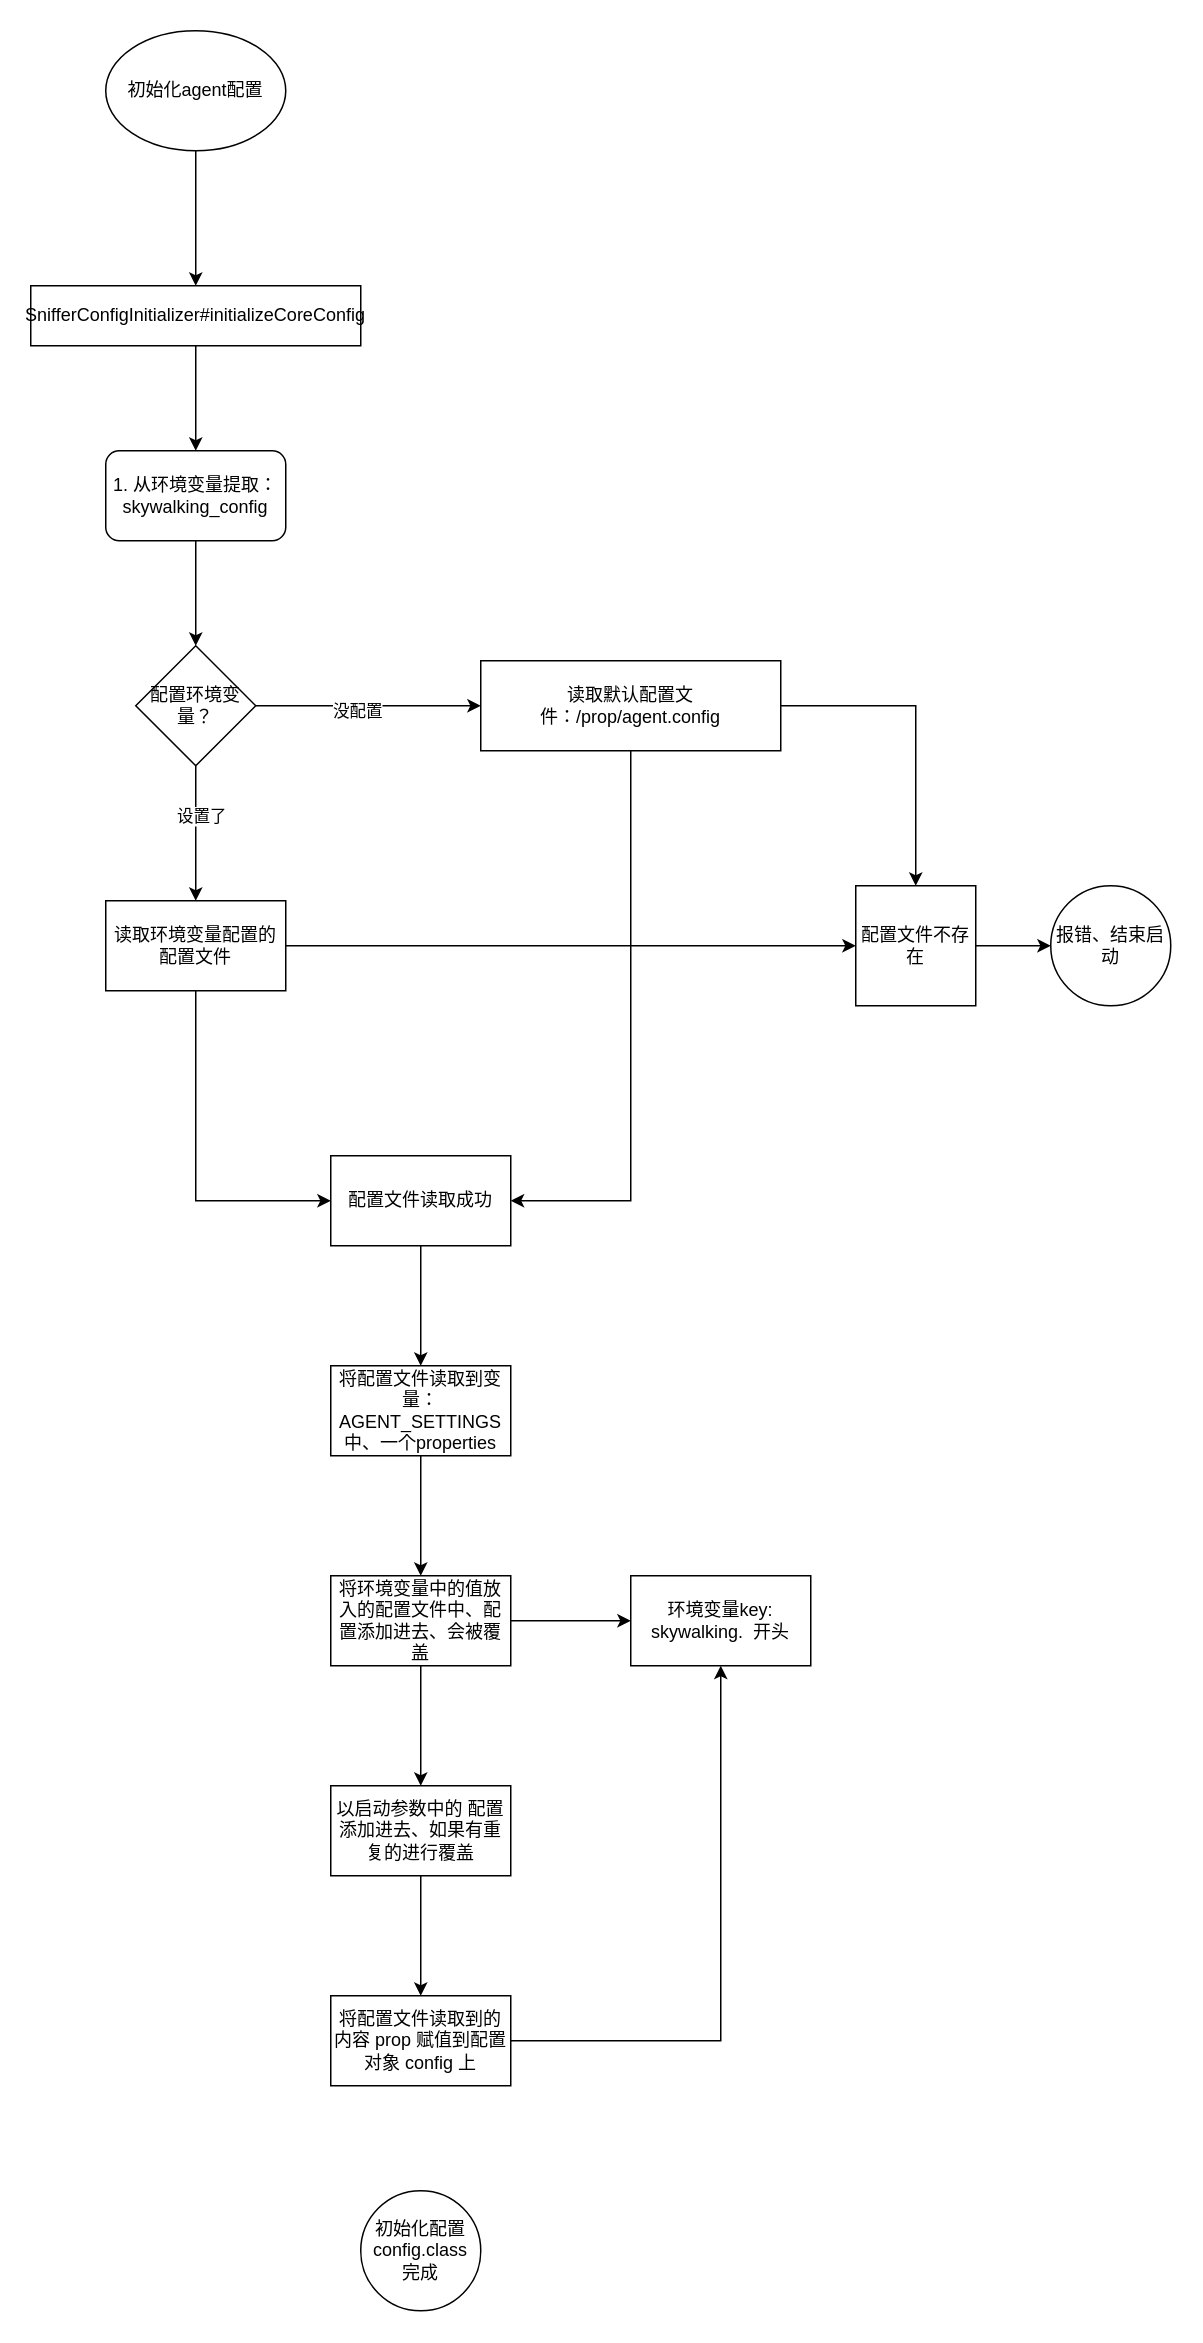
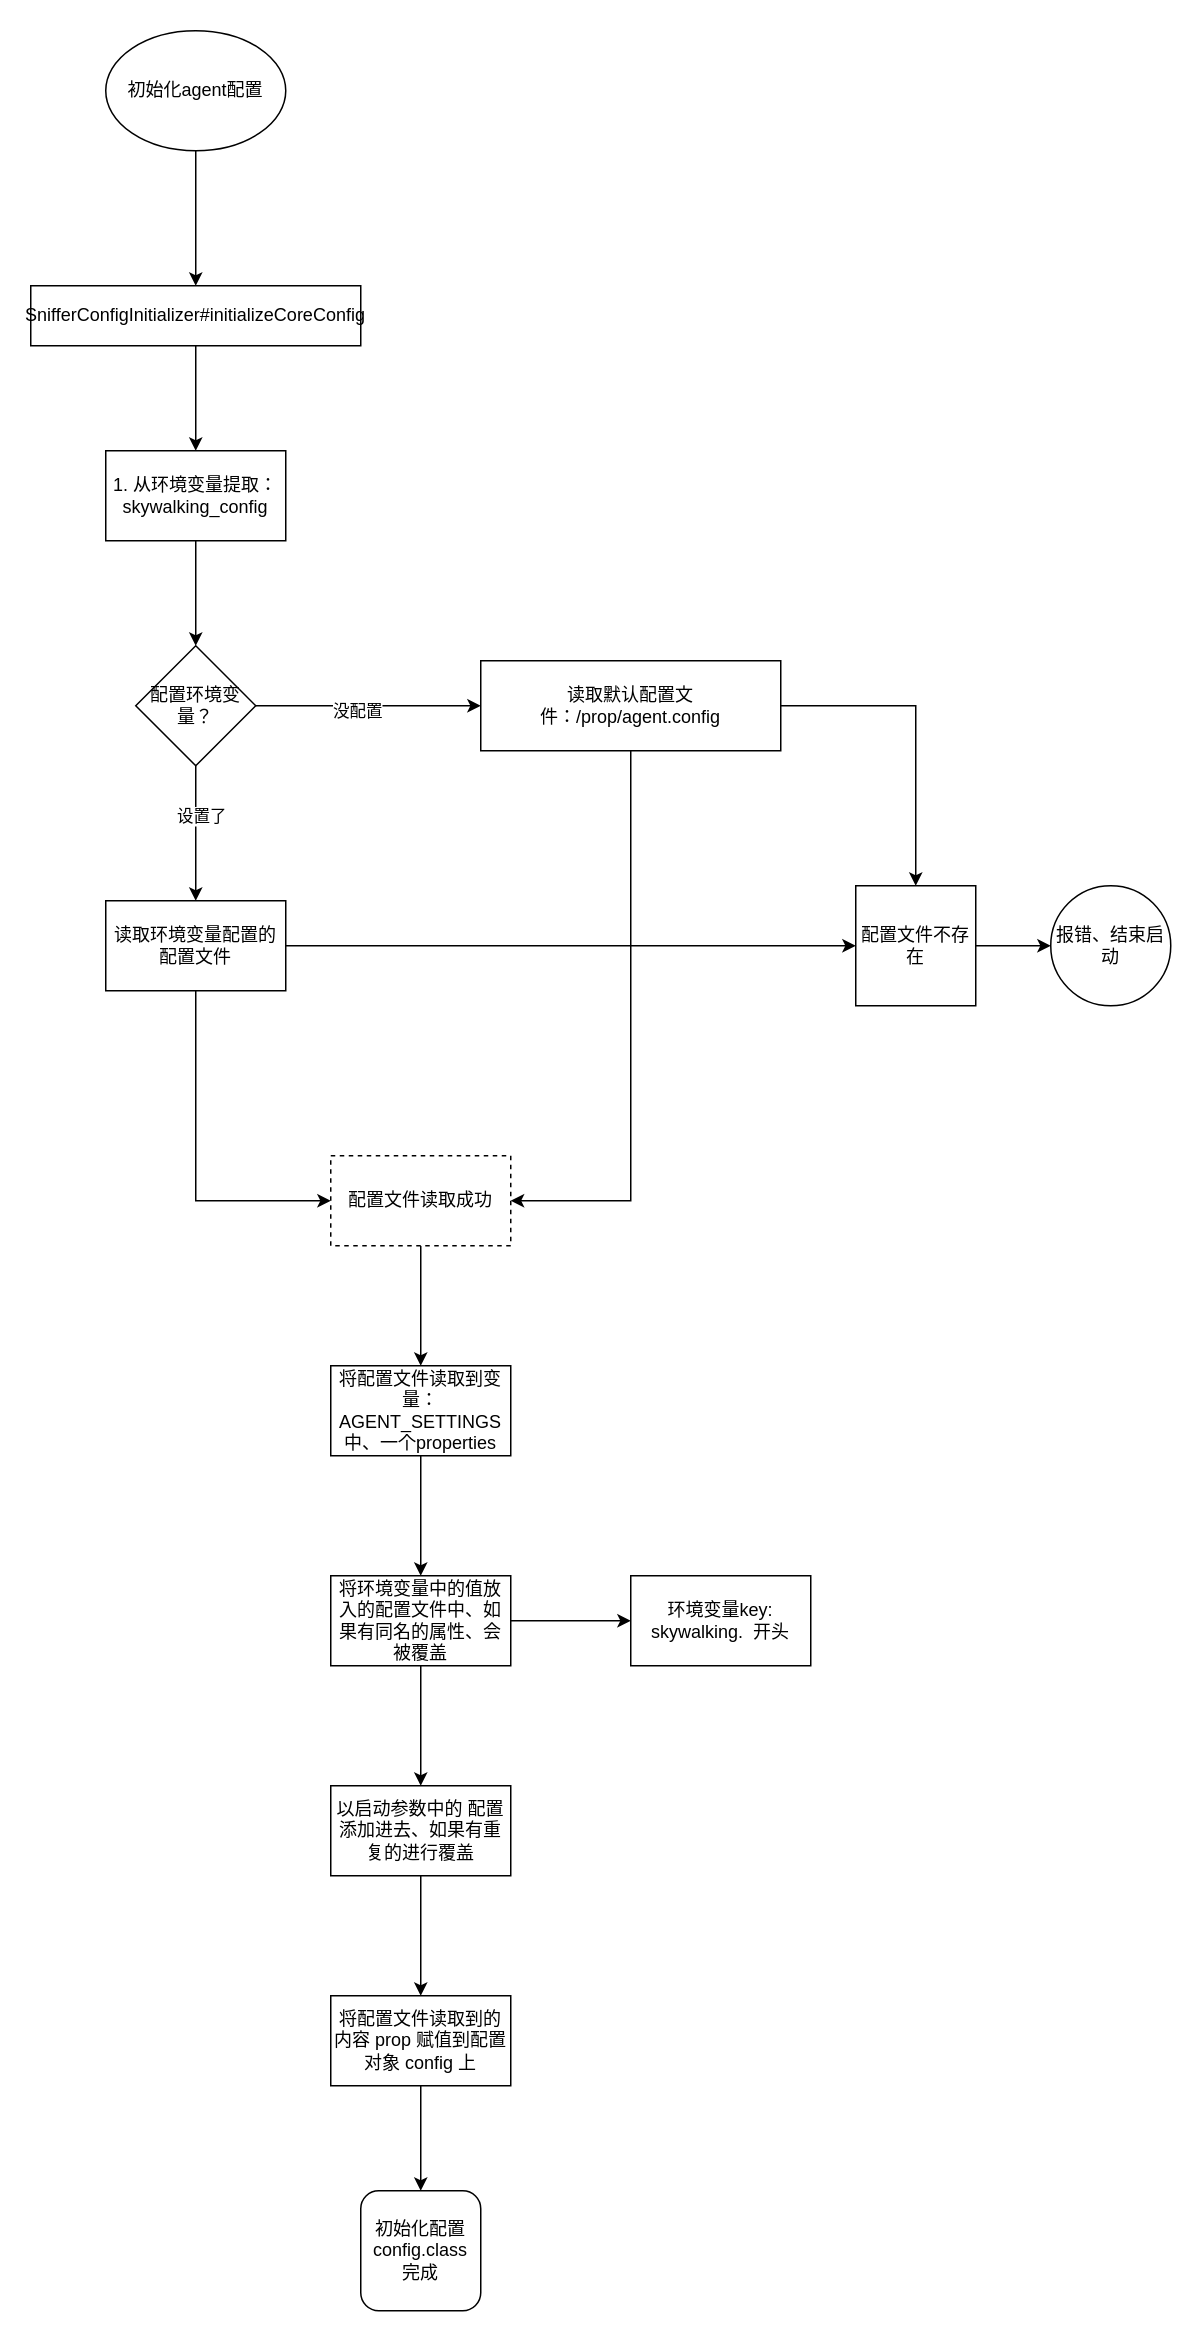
(196, 496) -> (196, 496)
(421, 1201) -> (421, 1201)
(421, 1621) -> (421, 1621)
(721, 1964) -> (421, 2133)
(421, 2251) -> (421, 2251)
